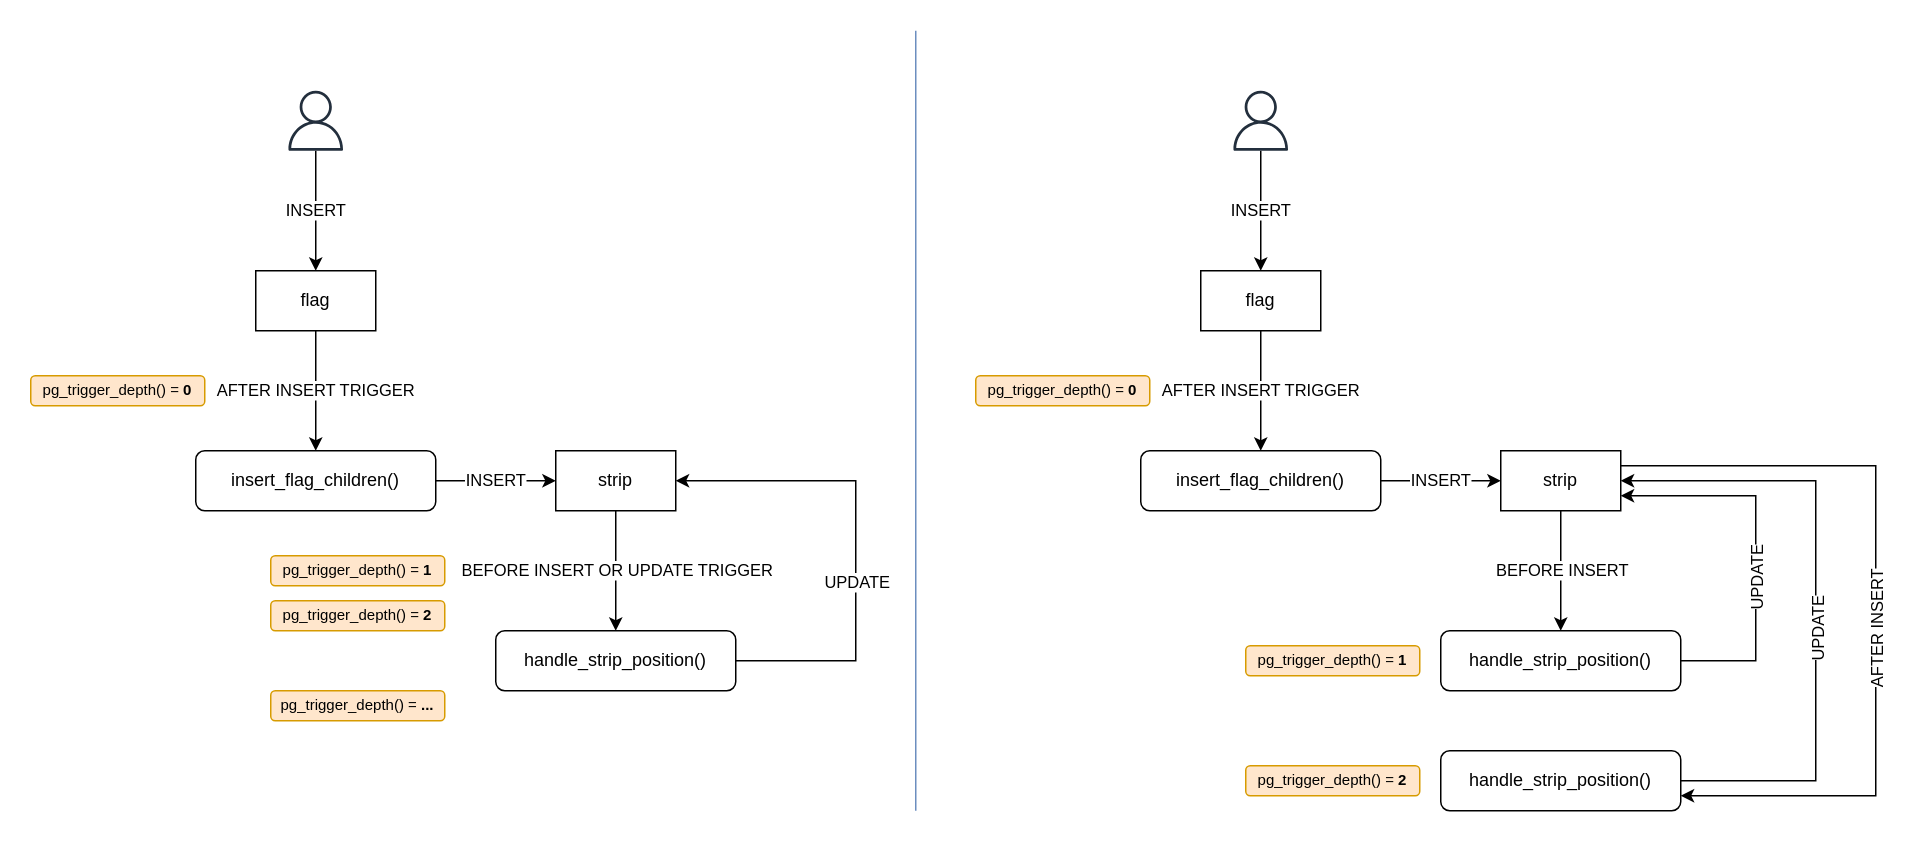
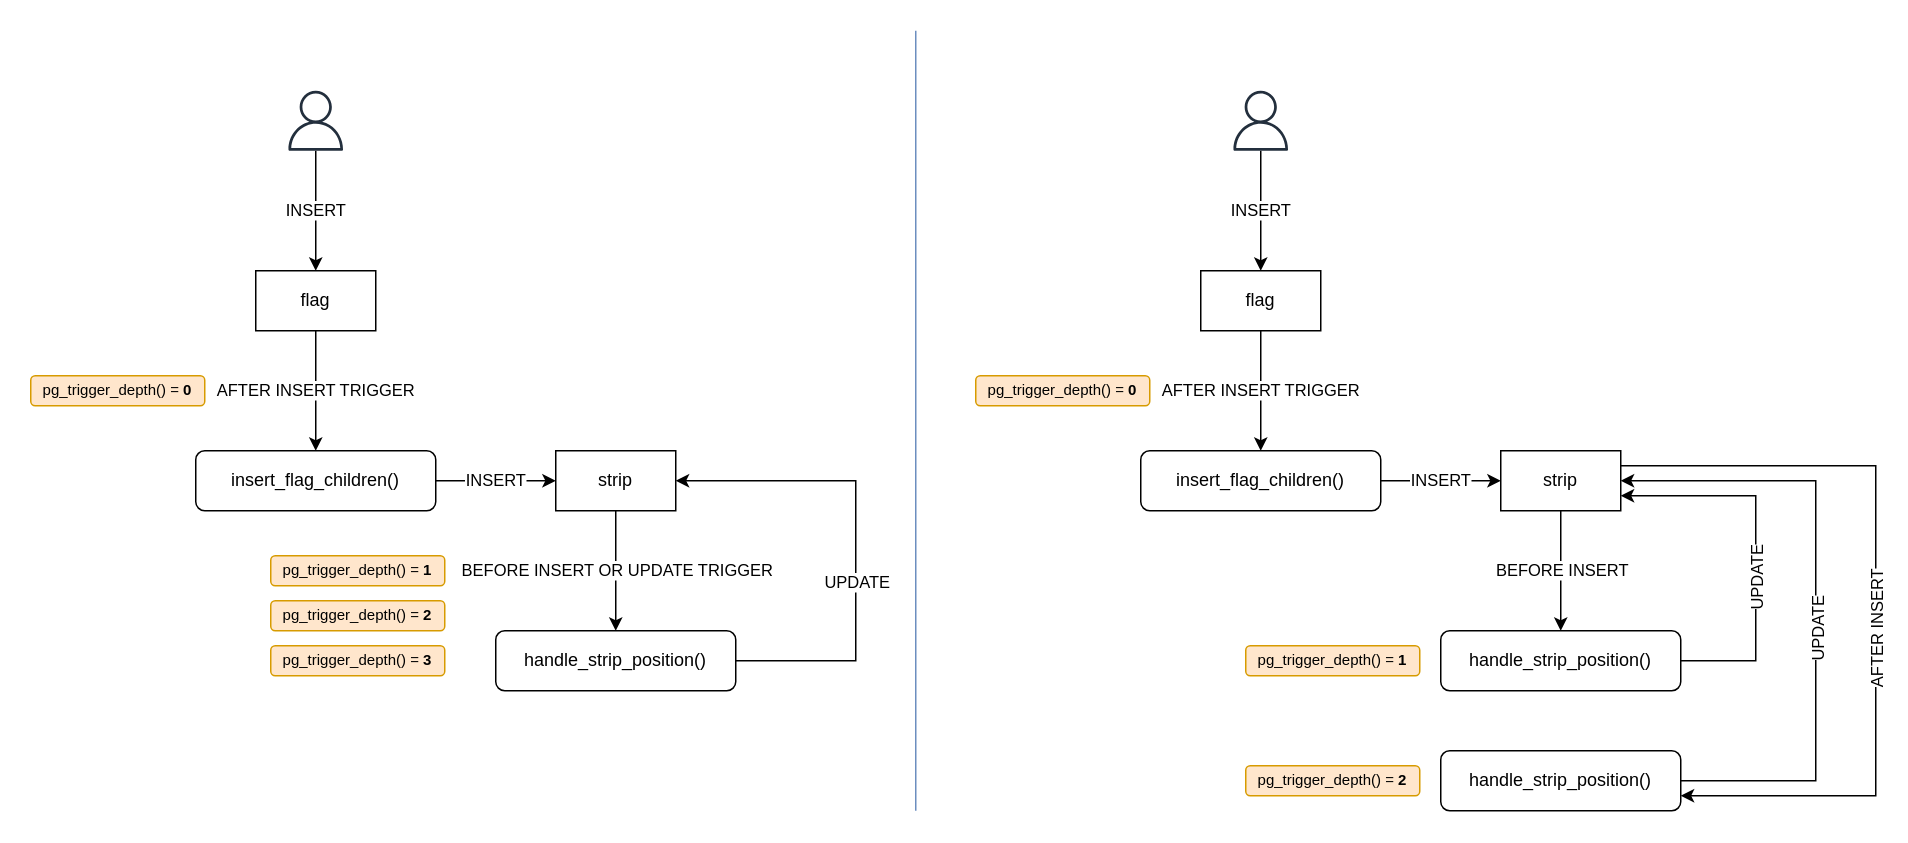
none -> (358, 661)
(358, 706) -> none
